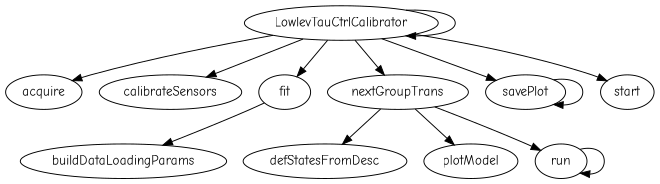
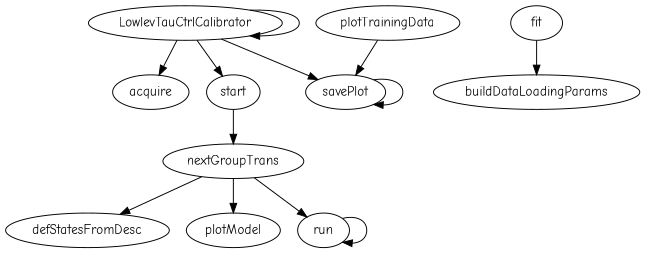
none -> (388, 23)
(367, 54) -> (233, 122)
(316, 55) -> none
(170, 92) -> none
